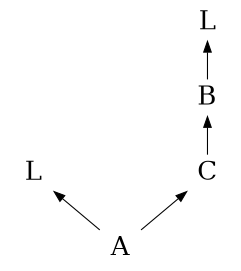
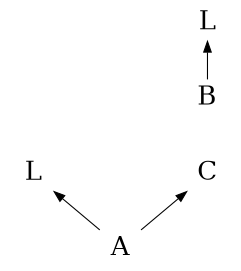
(207, 141) -> none
